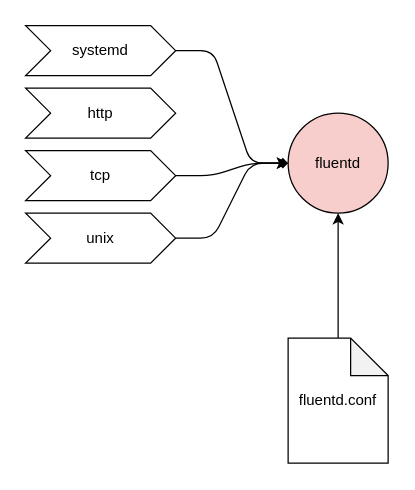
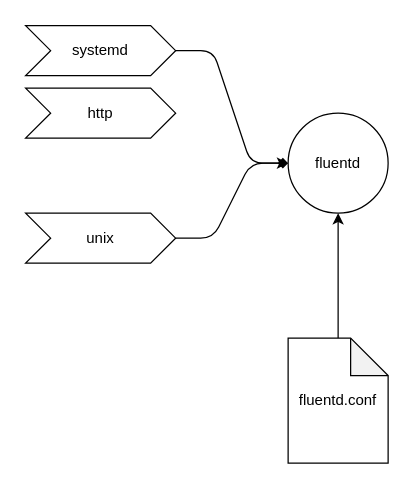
(338, 163) -> (338, 163)
(212, 175) -> none
(101, 176) -> none
